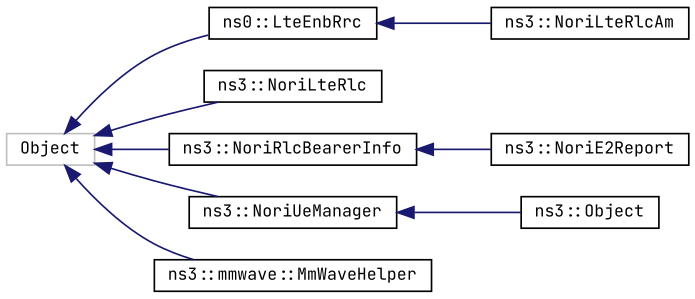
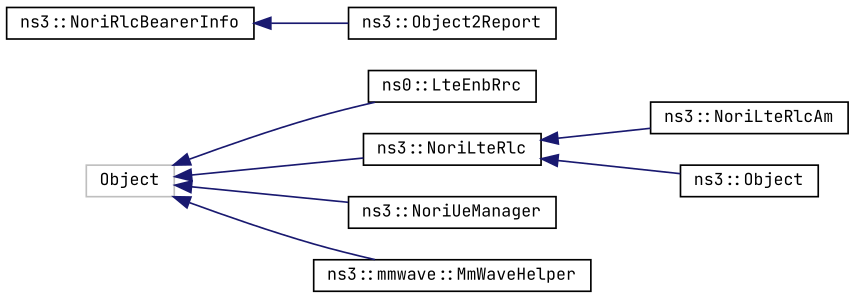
(442, 23) -> (604, 133)
(140, 149) -> none
(590, 149) -> (452, 23)
(468, 212) -> (619, 167)
